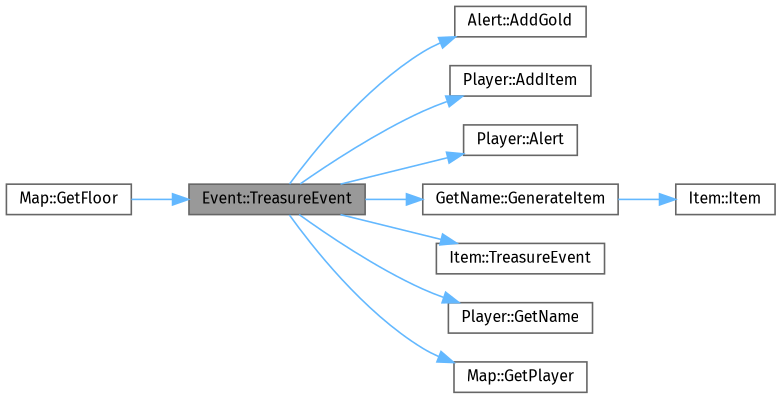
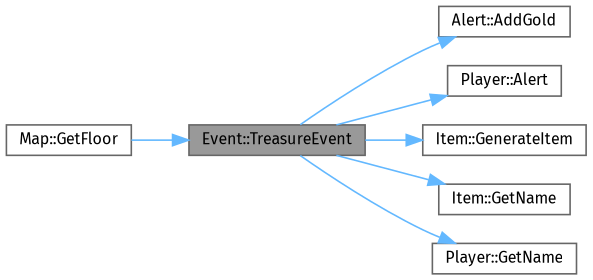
(520, 81) -> none
(520, 199) -> (504, 140)
(725, 199) -> none
(520, 259) -> (504, 199)
(520, 377) -> none
